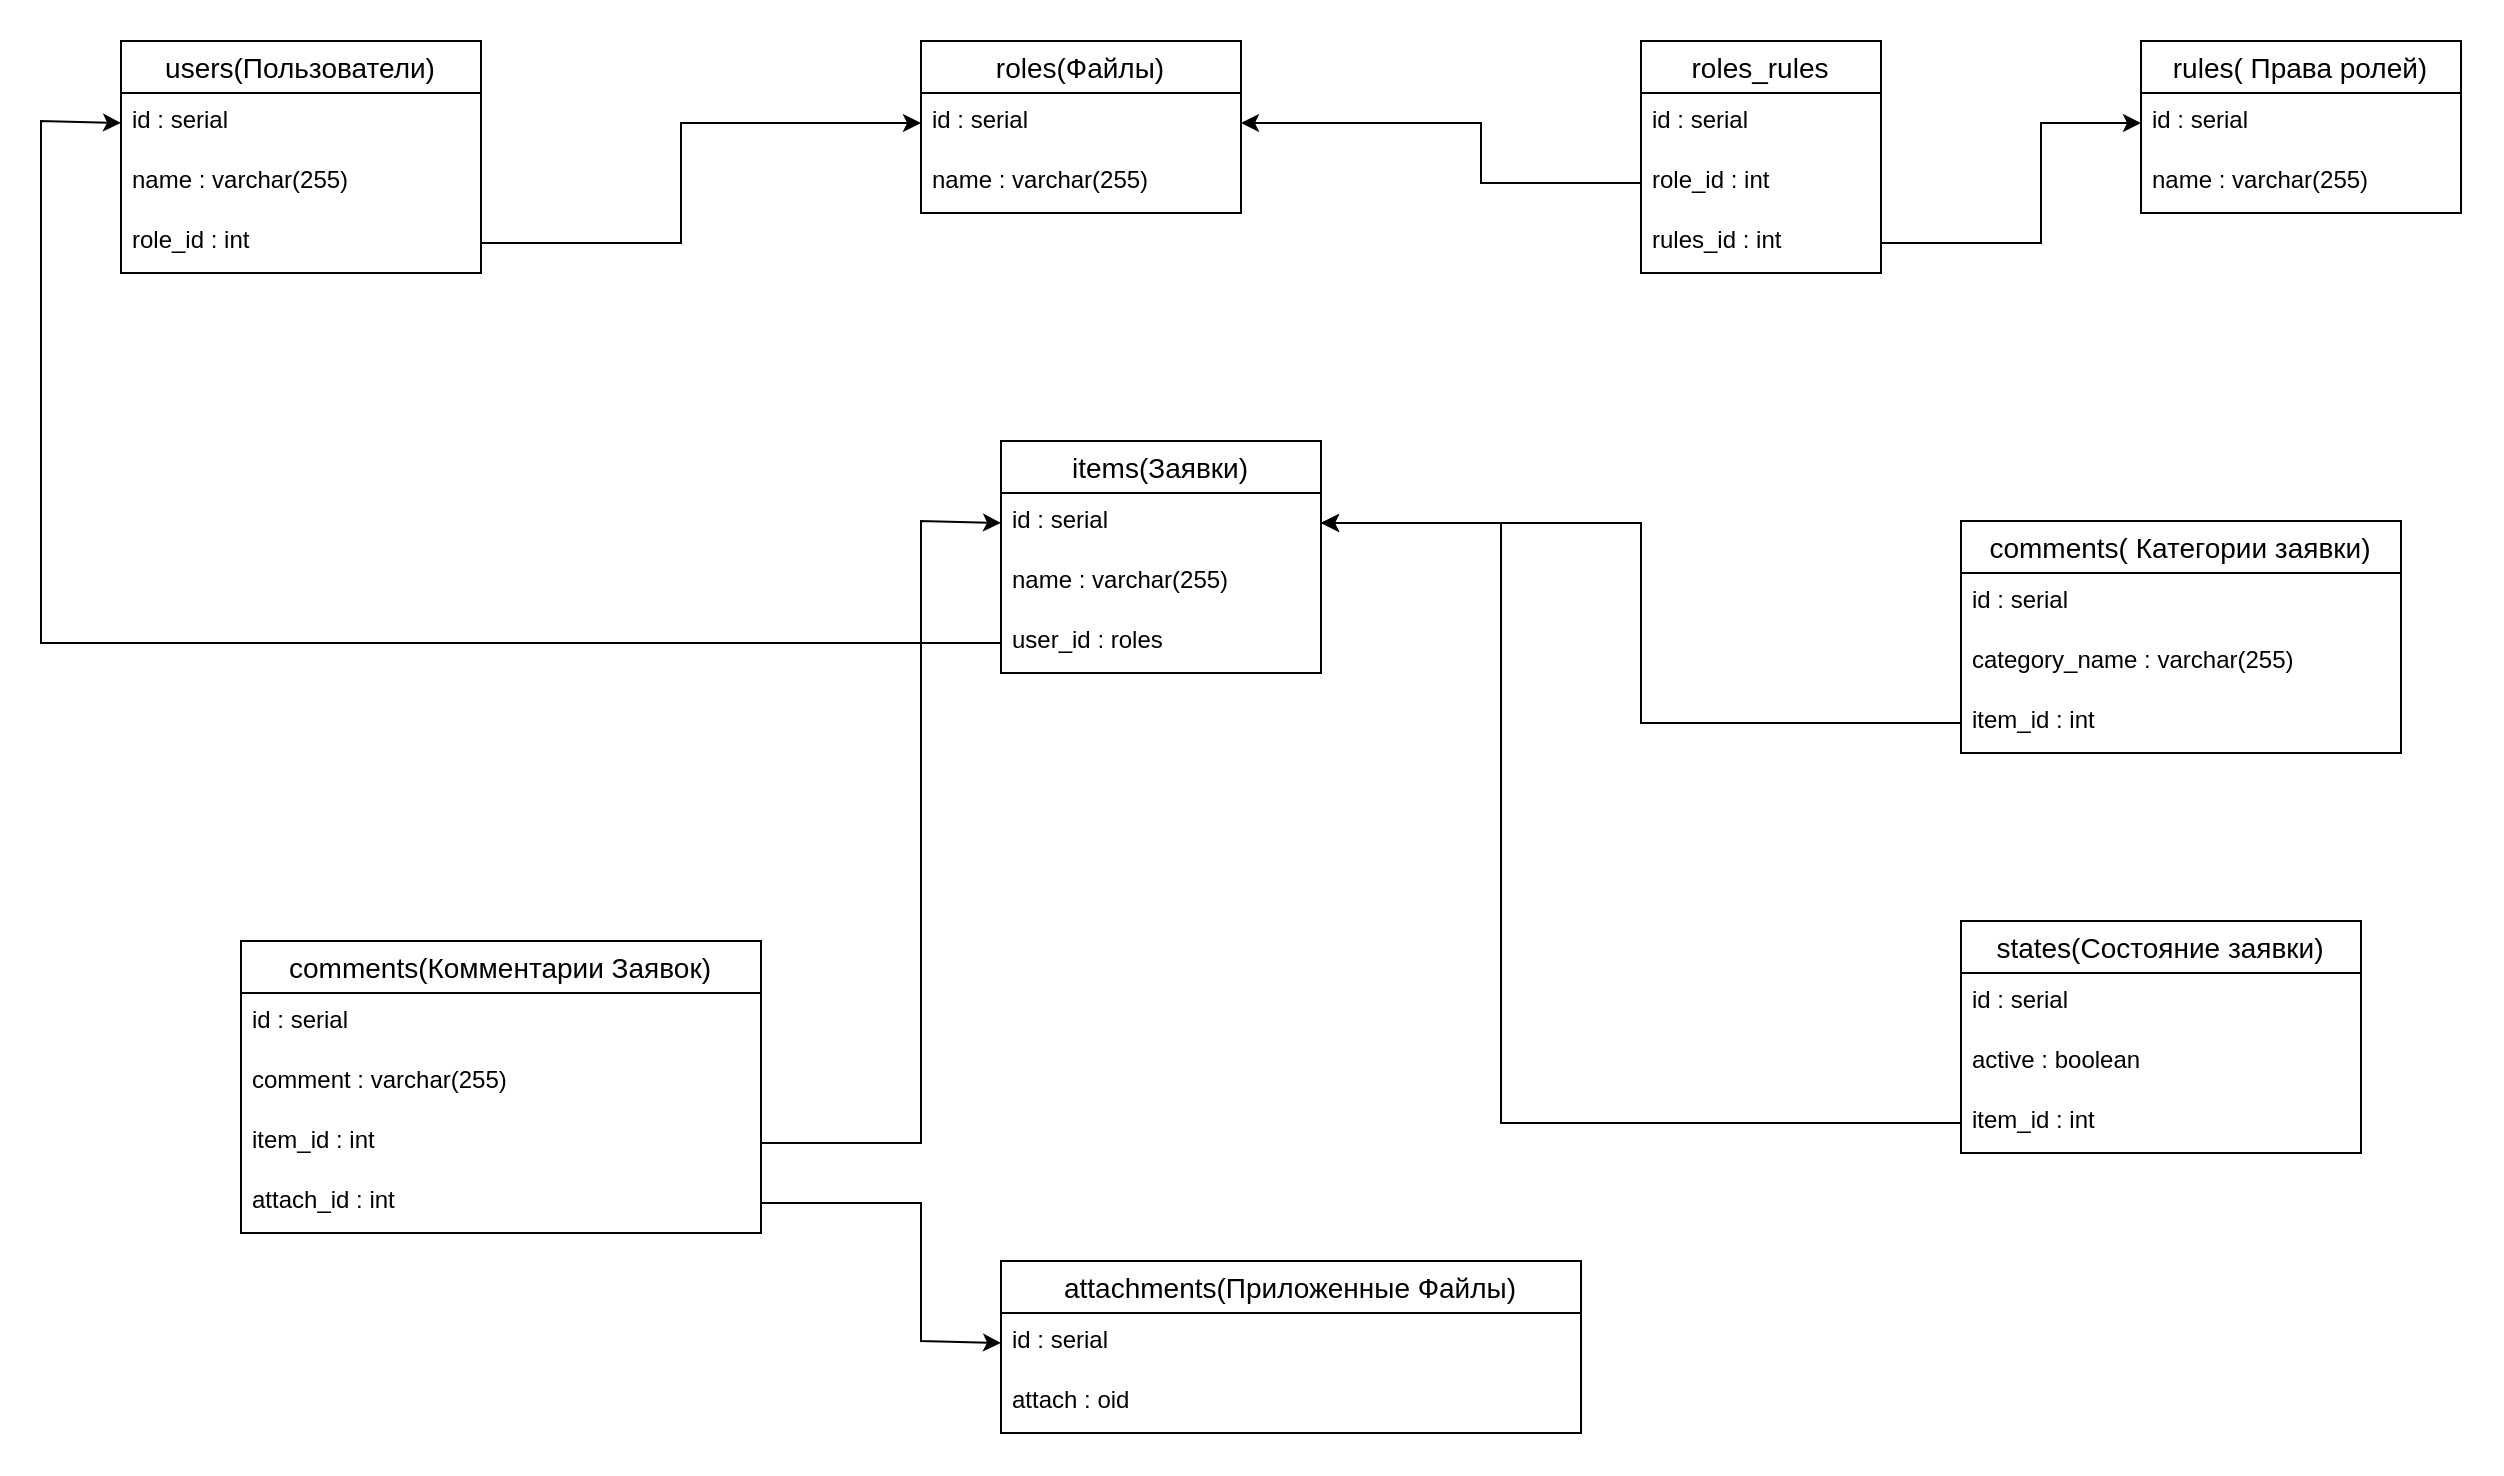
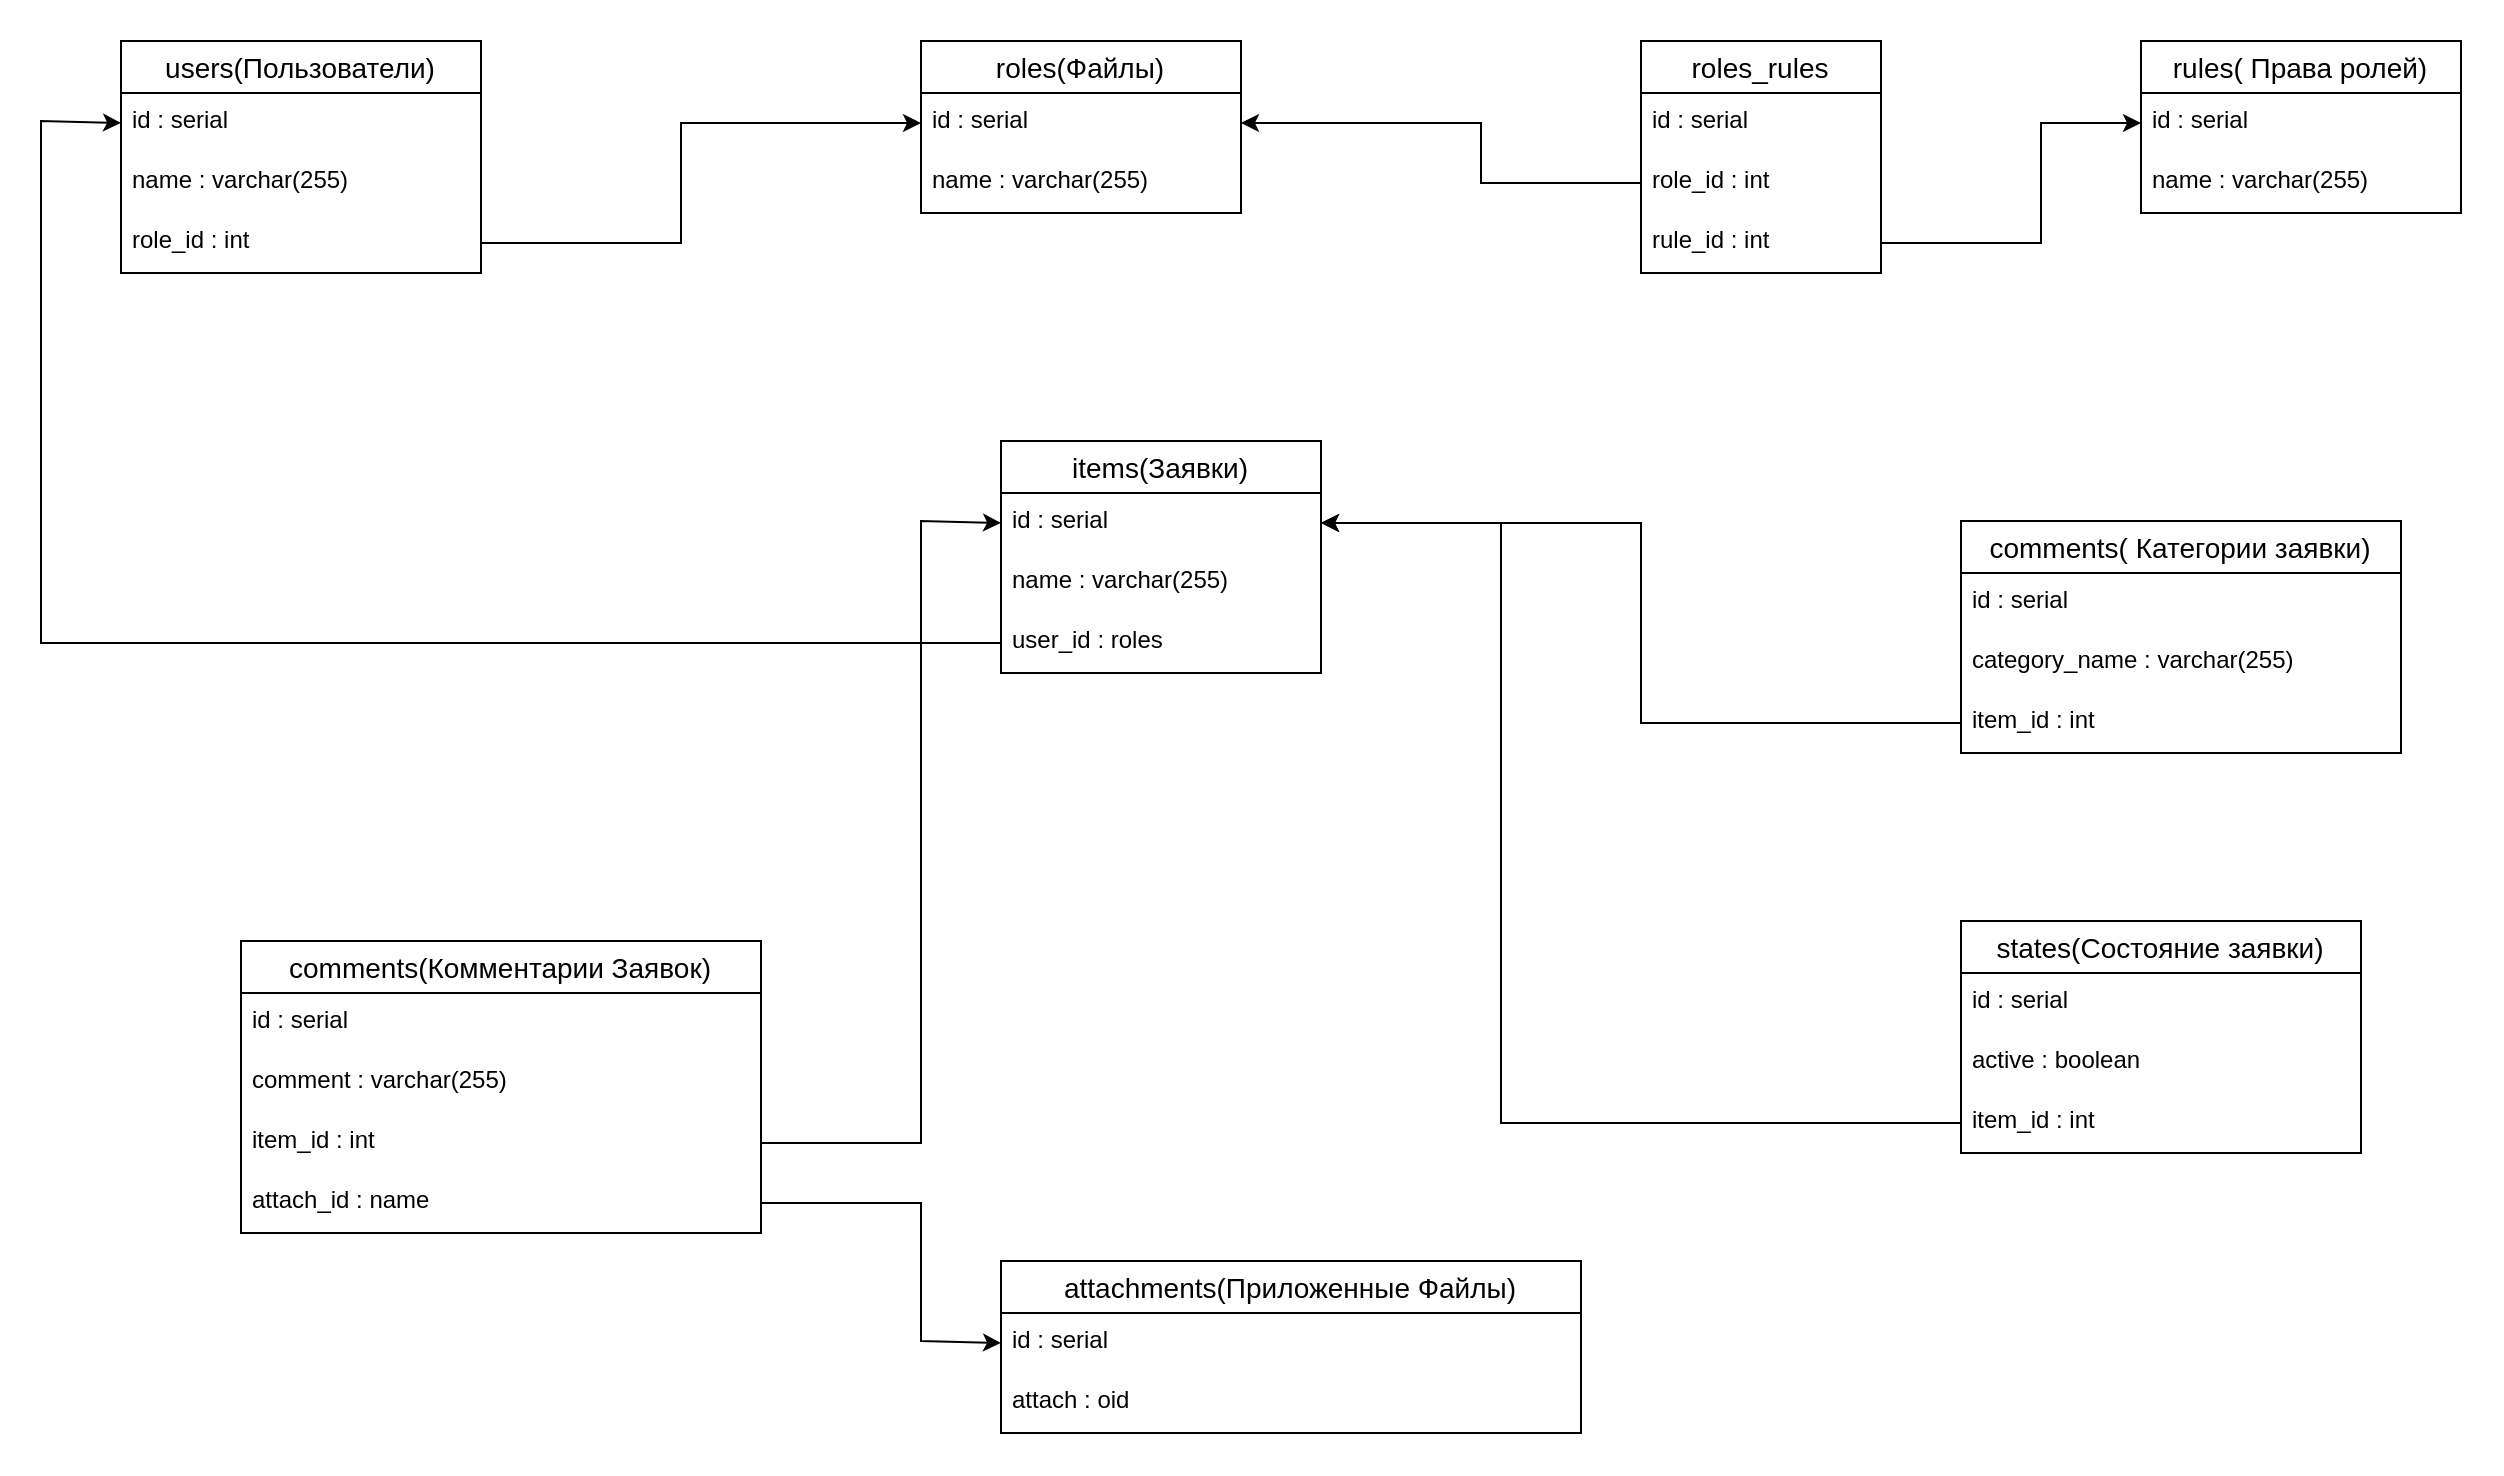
(1727, 240) -> (1721, 240)
(337, 1200) -> (347, 1200)
